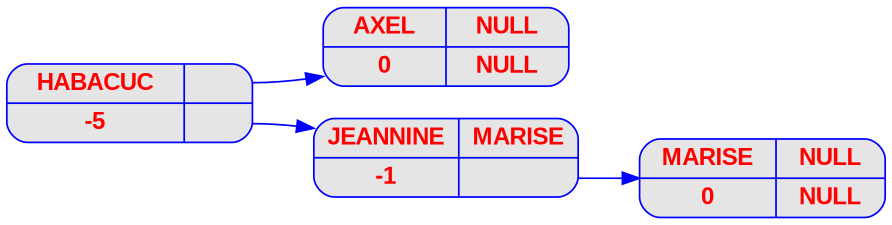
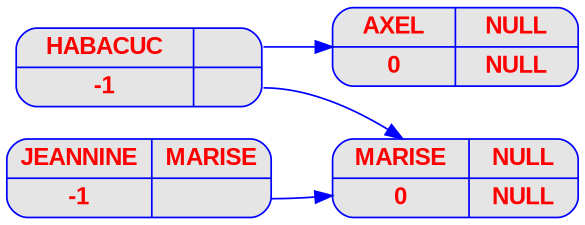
(96, 122) -> (105, 86)
(274, 124) -> (329, 100)
